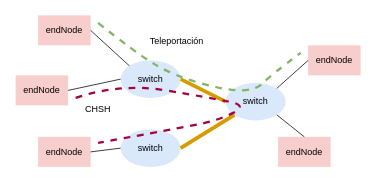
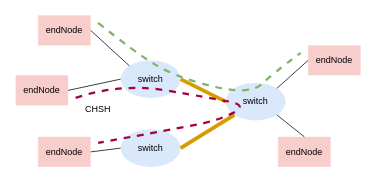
(177, 42) -> none
